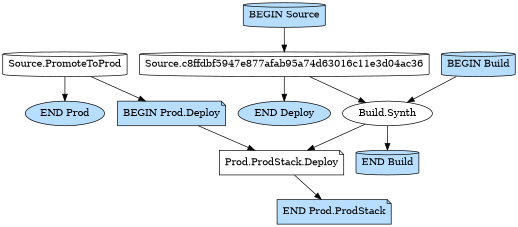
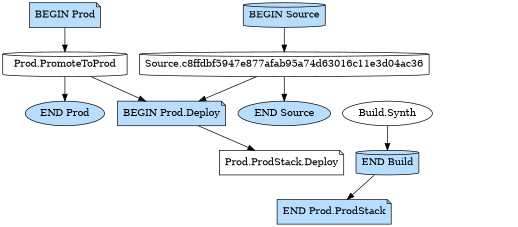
none -> (65, 15)
(65, 64) -> (65, 64)
(478, 64) -> none
(334, 88) -> (231, 88)
(284, 113) -> (284, 113)
(340, 136) -> none
(305, 185) -> (363, 185)
